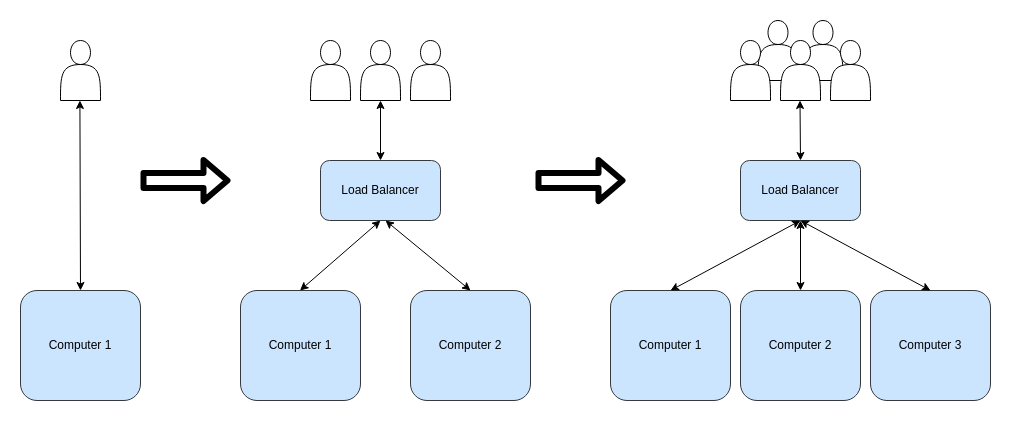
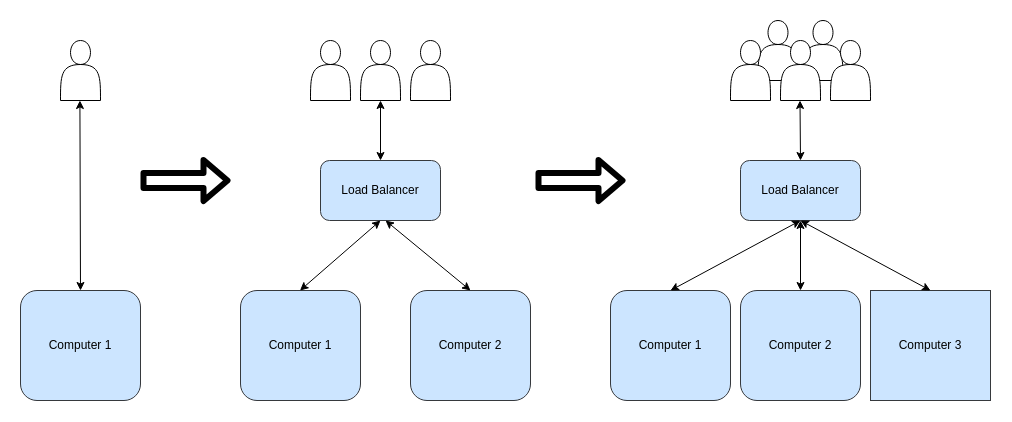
(931, 346) -> (931, 346)
